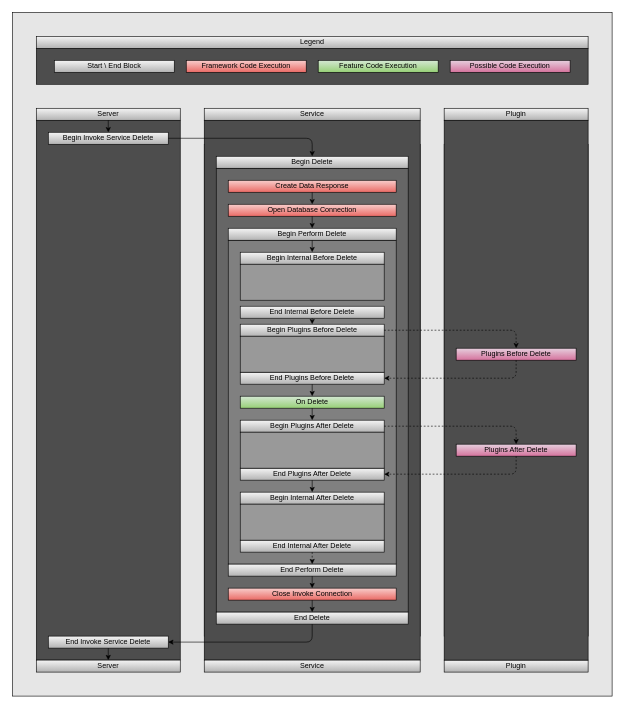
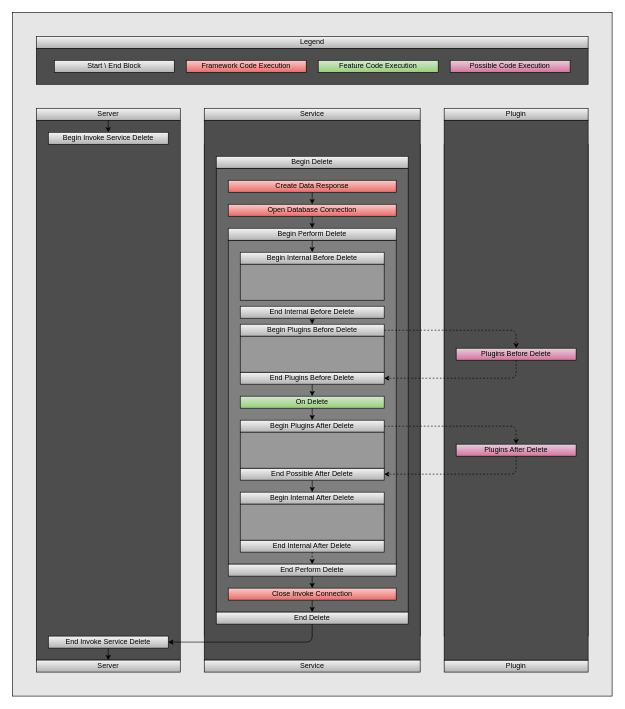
(192, 138) -> none
(312, 474) -> (312, 474)
